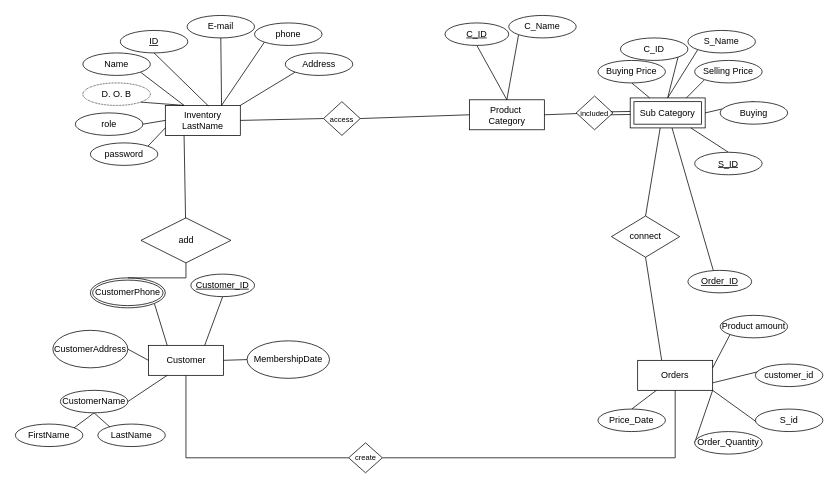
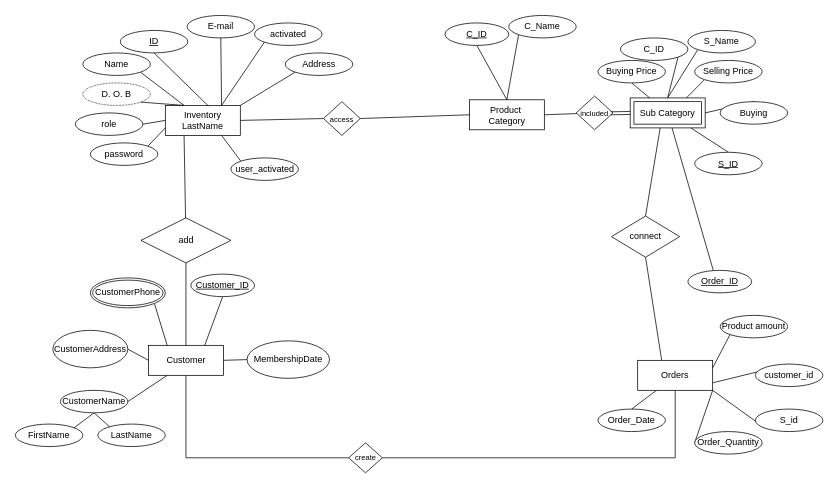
(288, 34) -> (288, 34)
none -> (231, 148)
none -> (265, 169)
(159, 278) -> (186, 310)
(632, 420) -> (632, 420)
